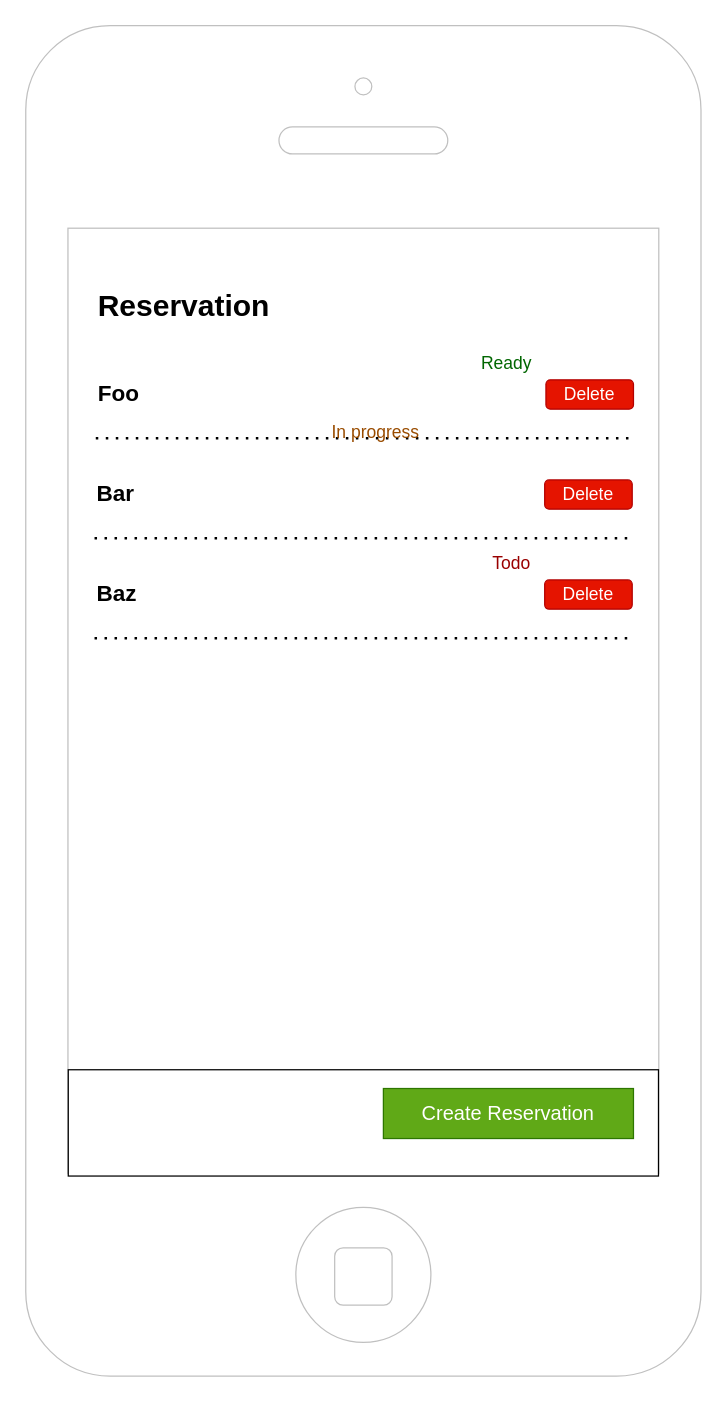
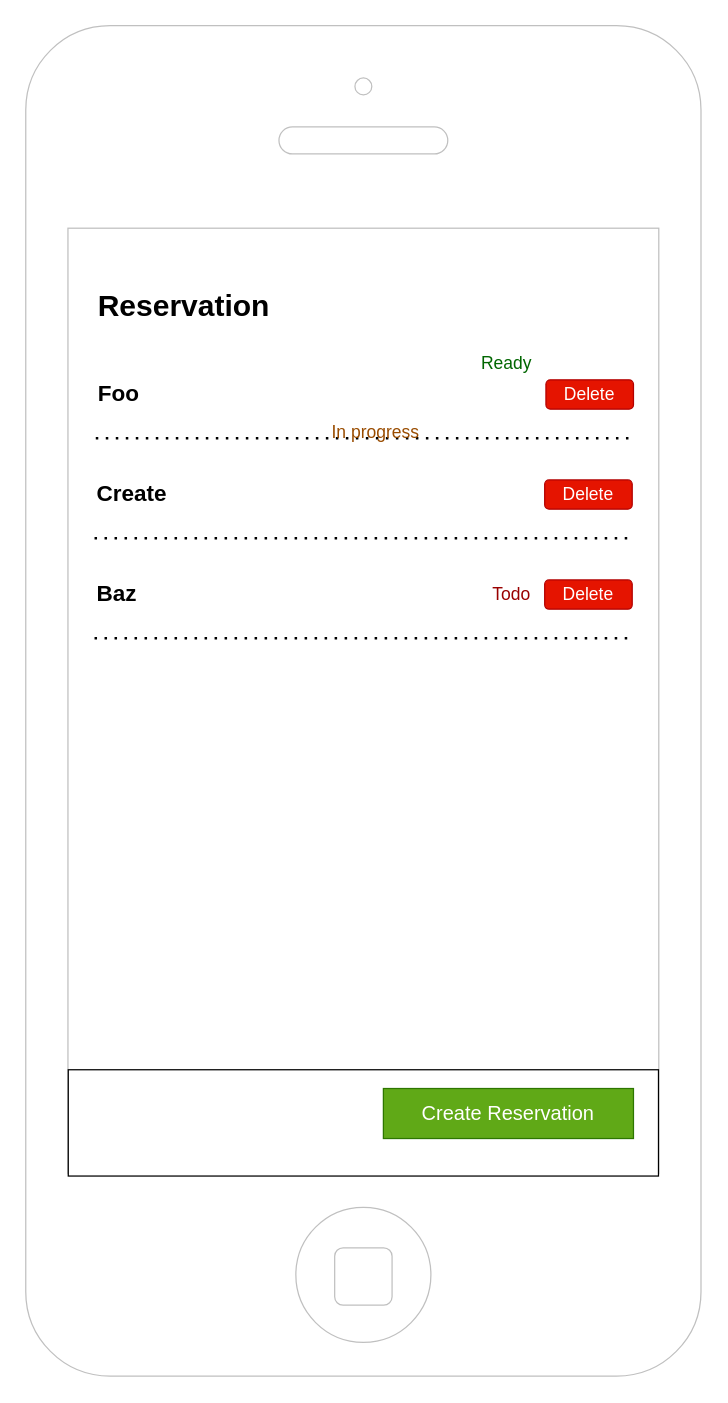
(109, 494) -> (122, 494)
(501, 563) -> (501, 594)
